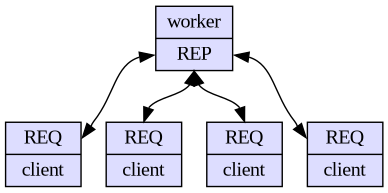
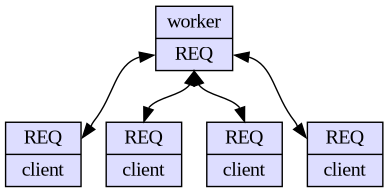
(194, 54) -> (194, 54)
